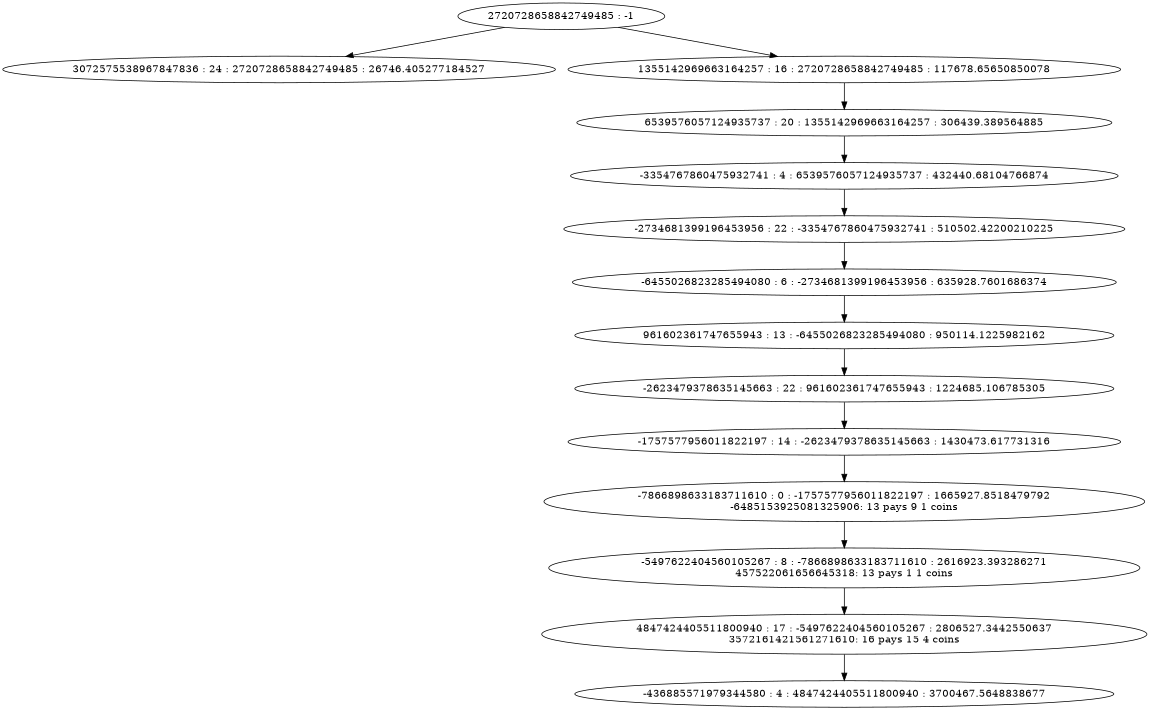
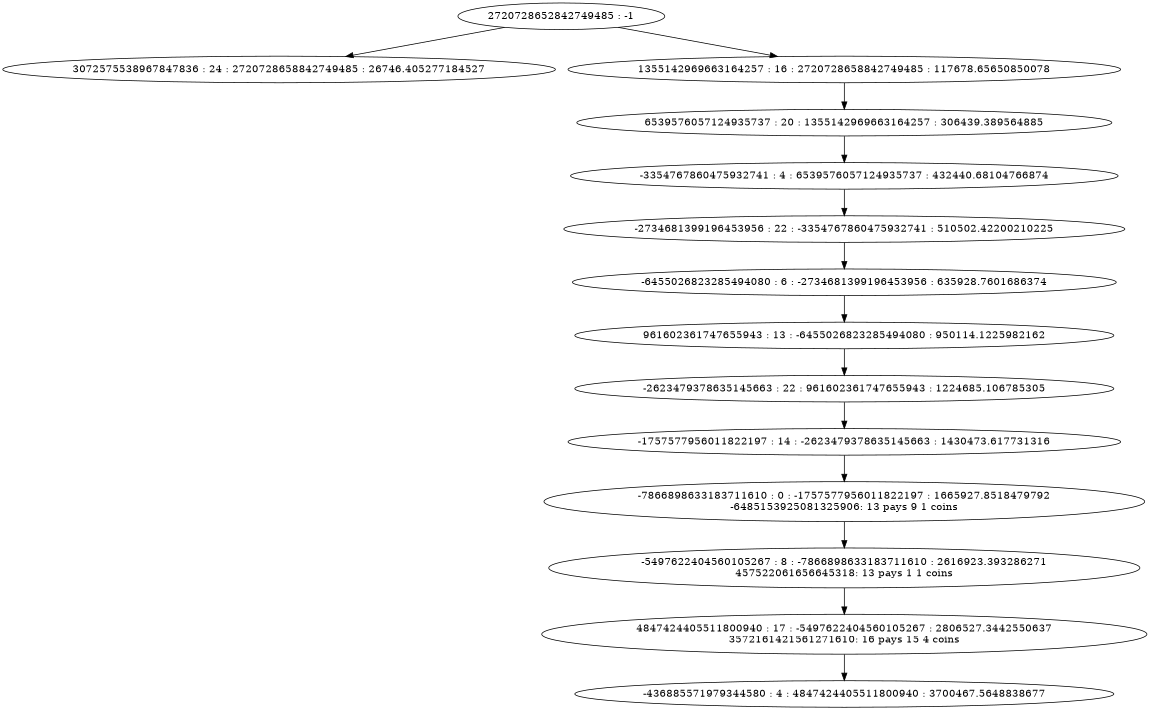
(561, 16) -> (561, 16)
